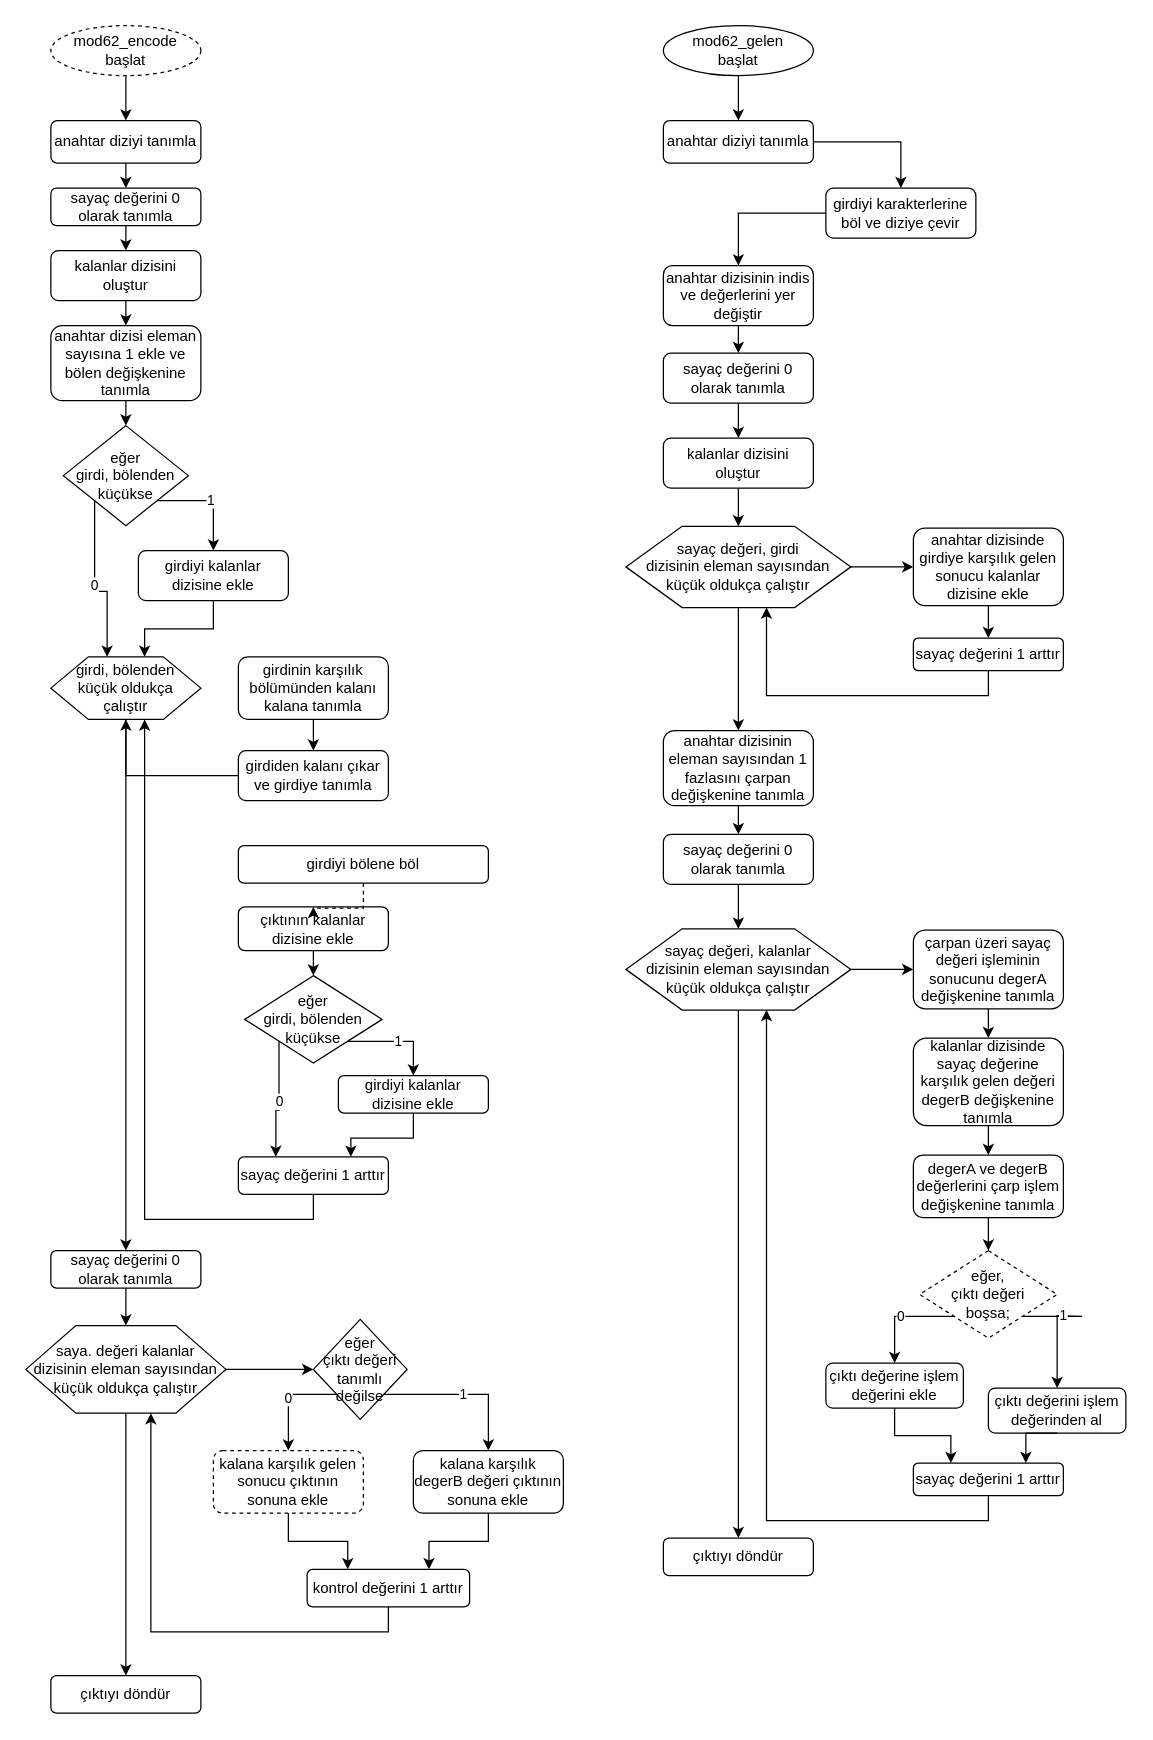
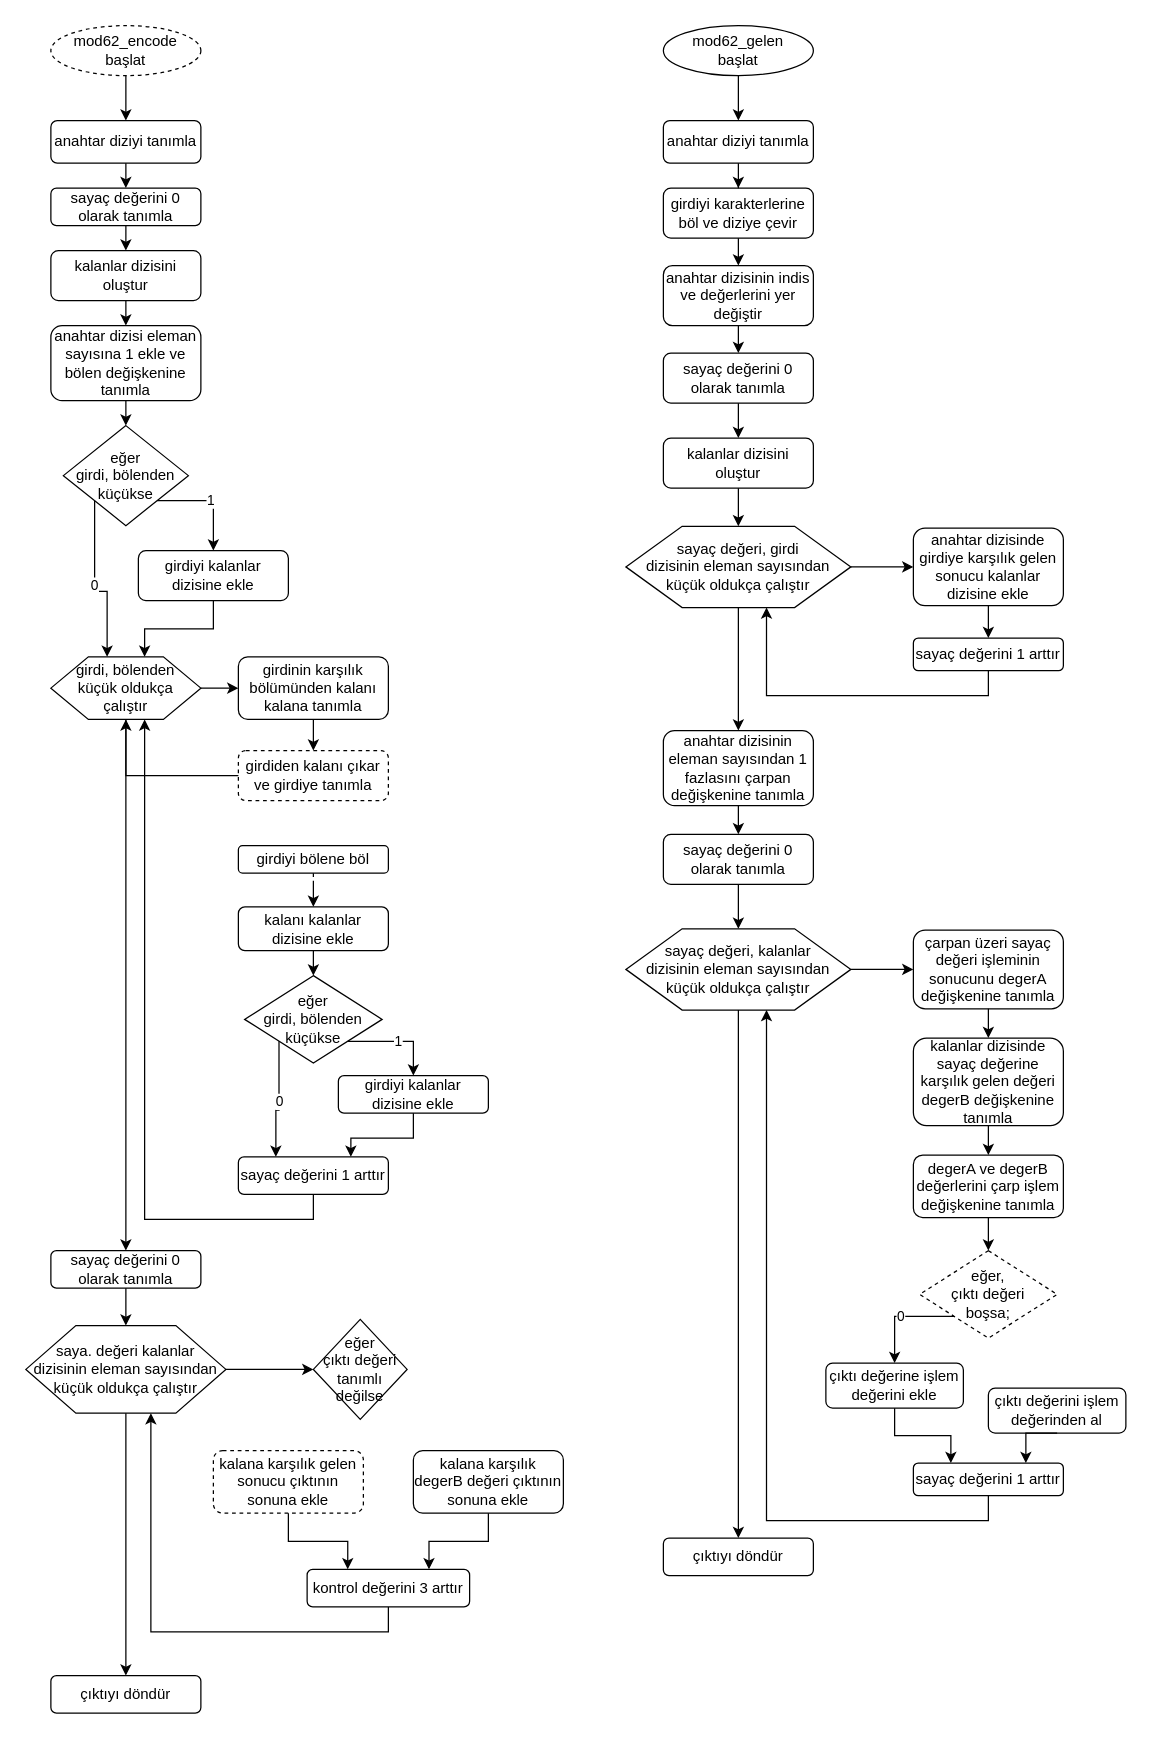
(901, 213) -> (738, 213)
none -> (215, 688)
(313, 776) -> (313, 776)
(363, 864) -> (313, 859)
(313, 929) -> (313, 929)
(1066, 1316) -> none
(461, 1394) -> none
(288, 1395) -> none
(388, 1588) -> (388, 1588)
